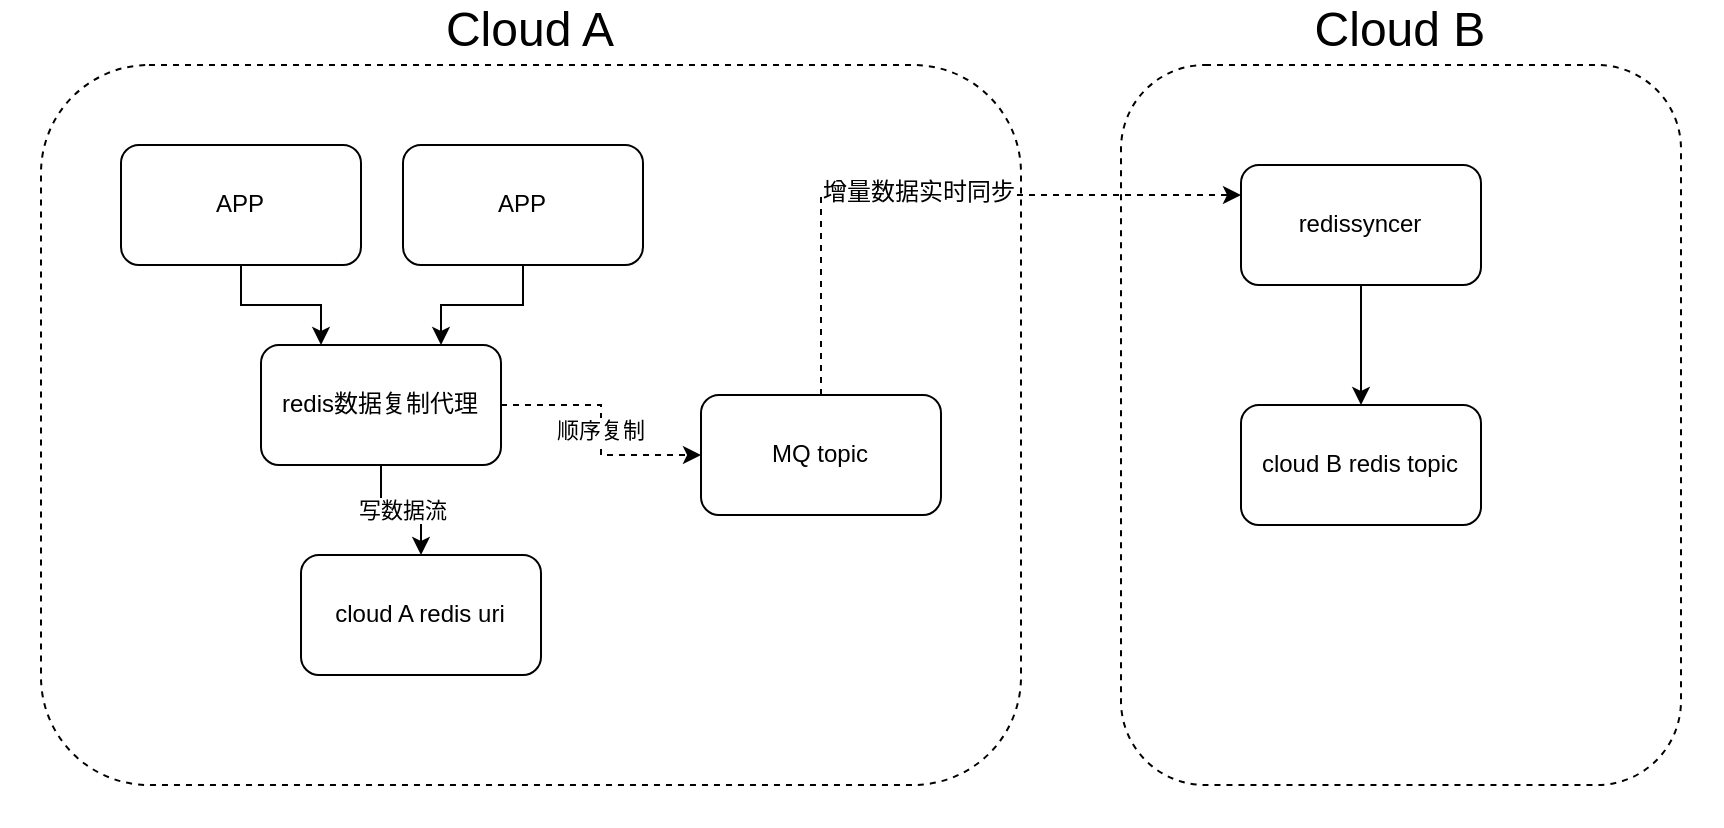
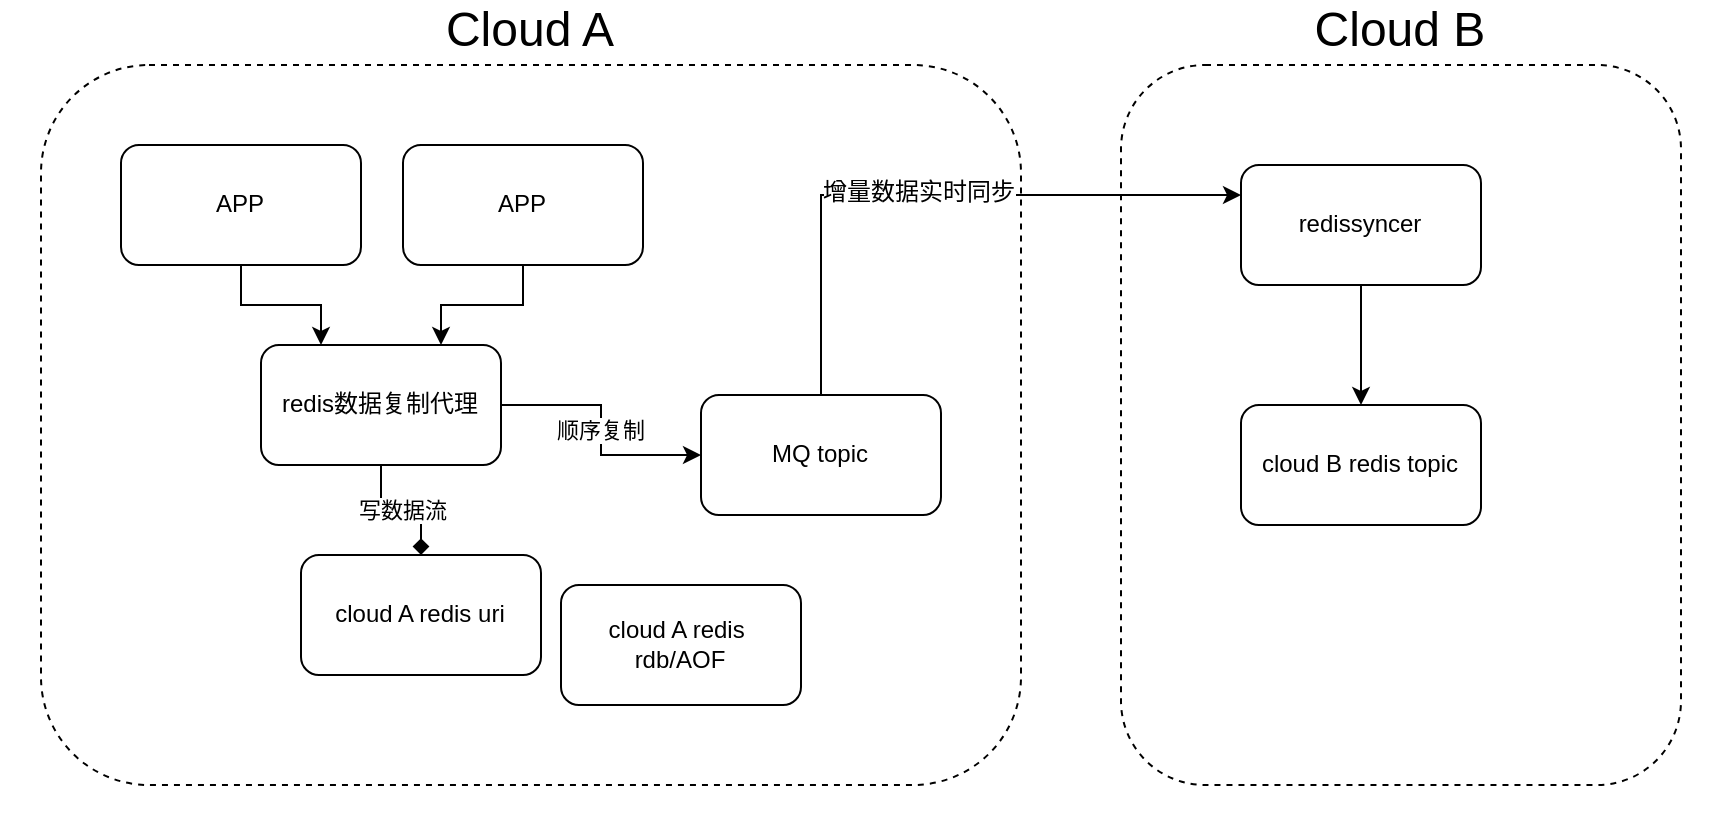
(1118, 195) -> (1118, 195)
(557, 405) -> (557, 405)
(421, 540) -> (421, 539)
none -> (681, 645)
